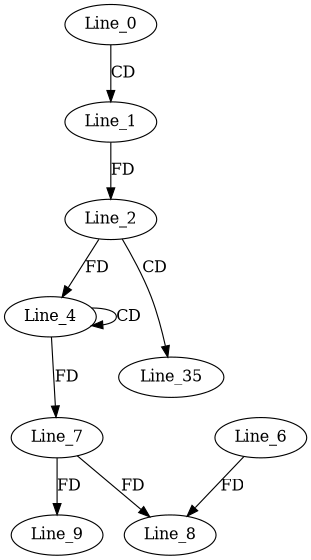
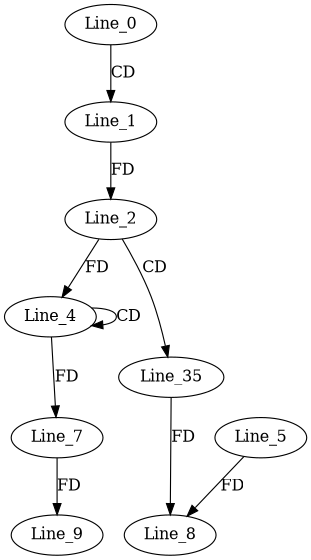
(261, 438) -> (261, 438)
(109, 483) -> (171, 450)
